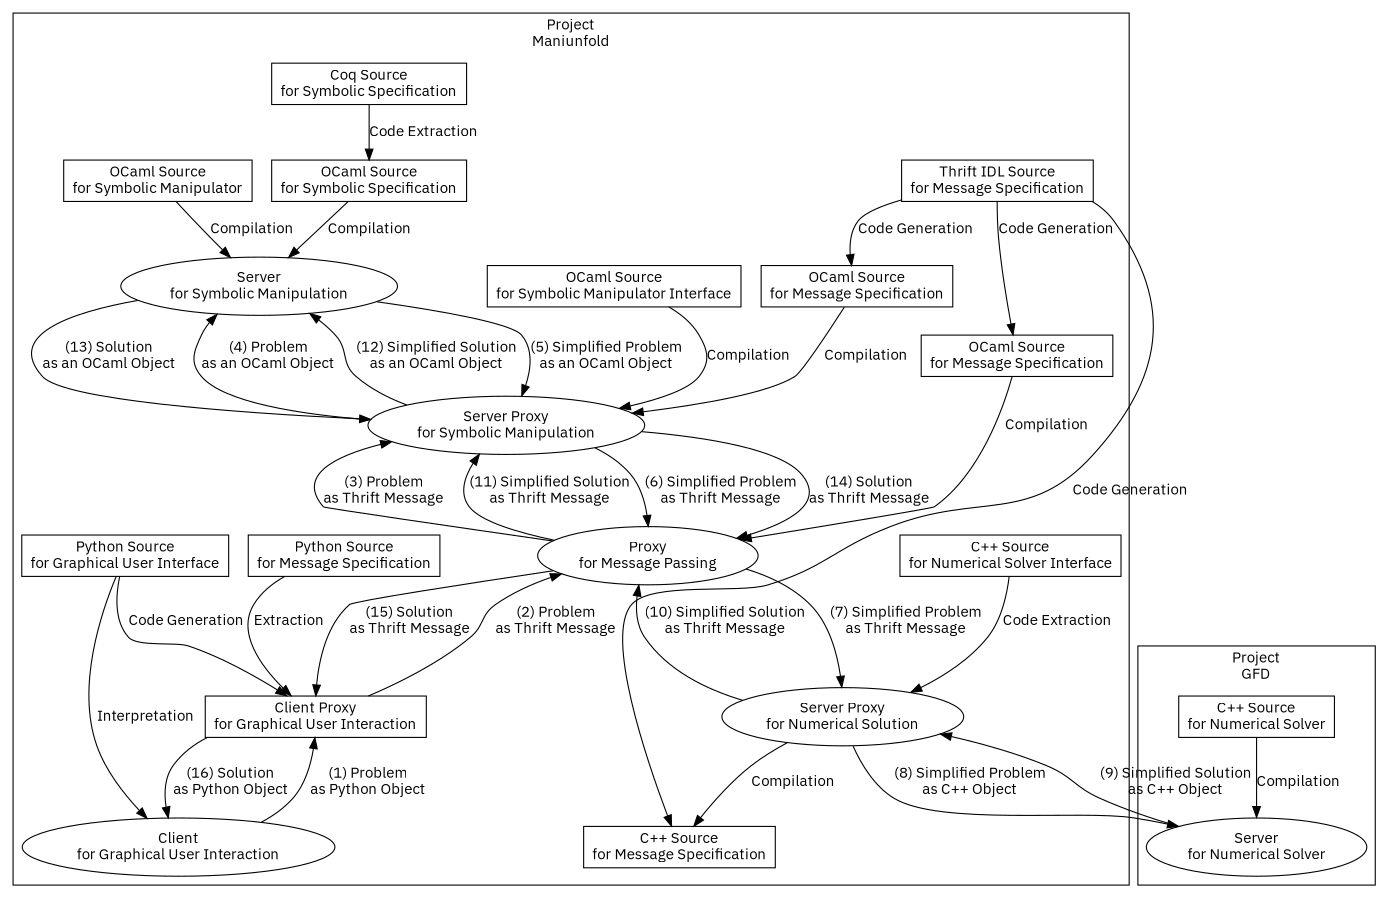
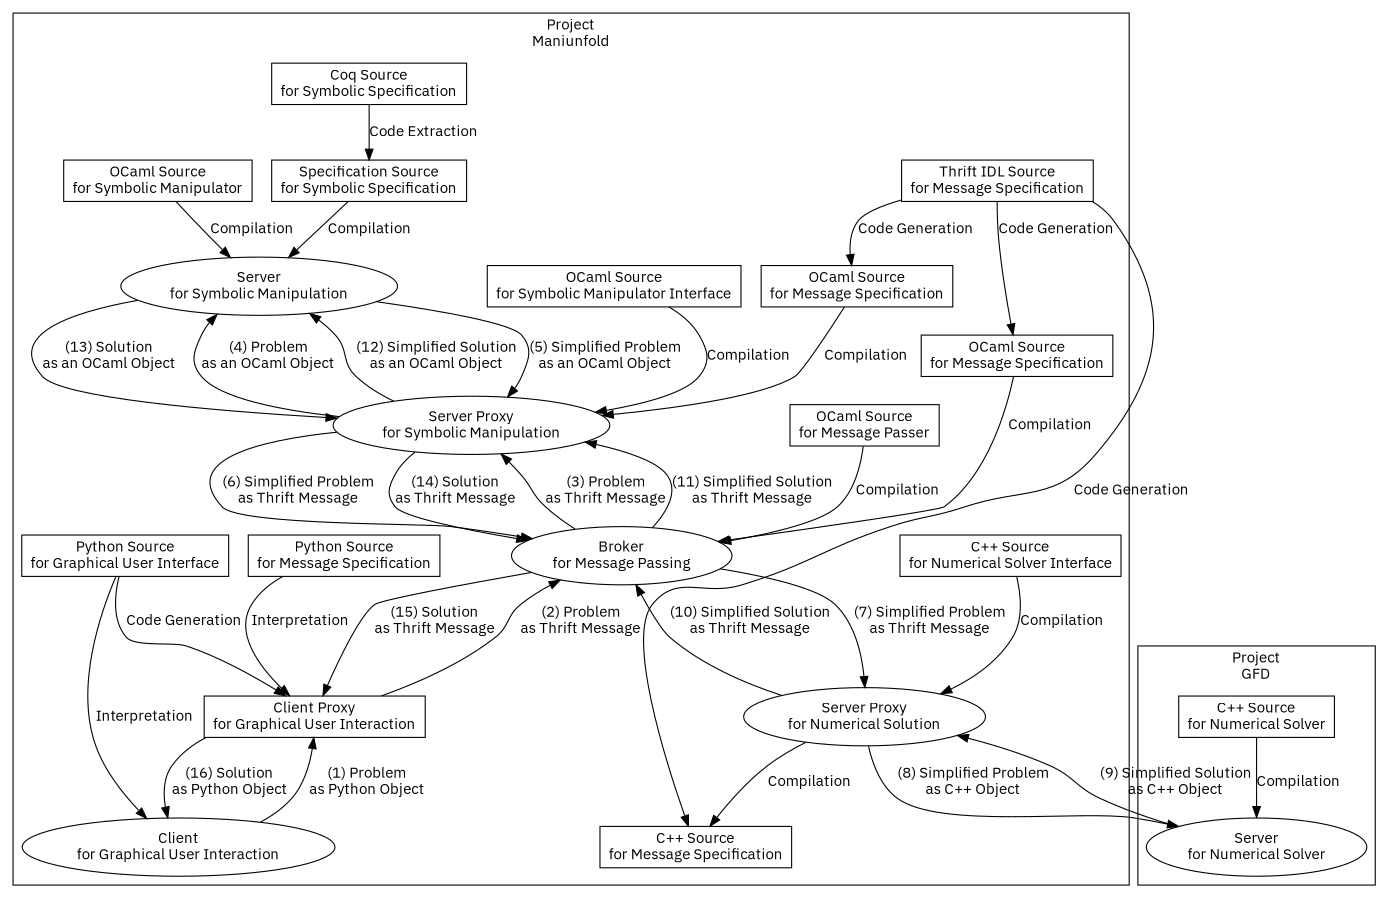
(369, 181) -> (369, 181)
none -> (865, 425)
(648, 556) -> (622, 556)
(289, 621) -> (301, 621)
(1057, 621) -> (1062, 621)
